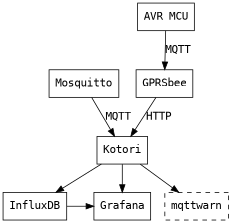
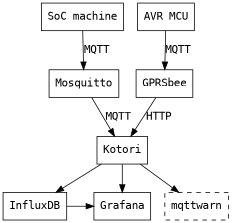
none -> (82, 17)
